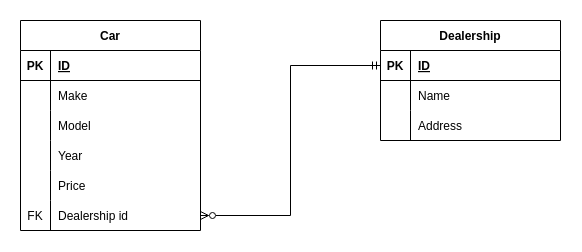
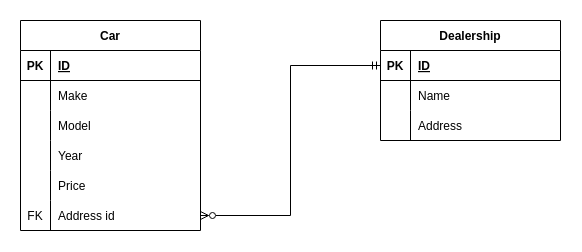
(95, 216) -> (88, 216)
